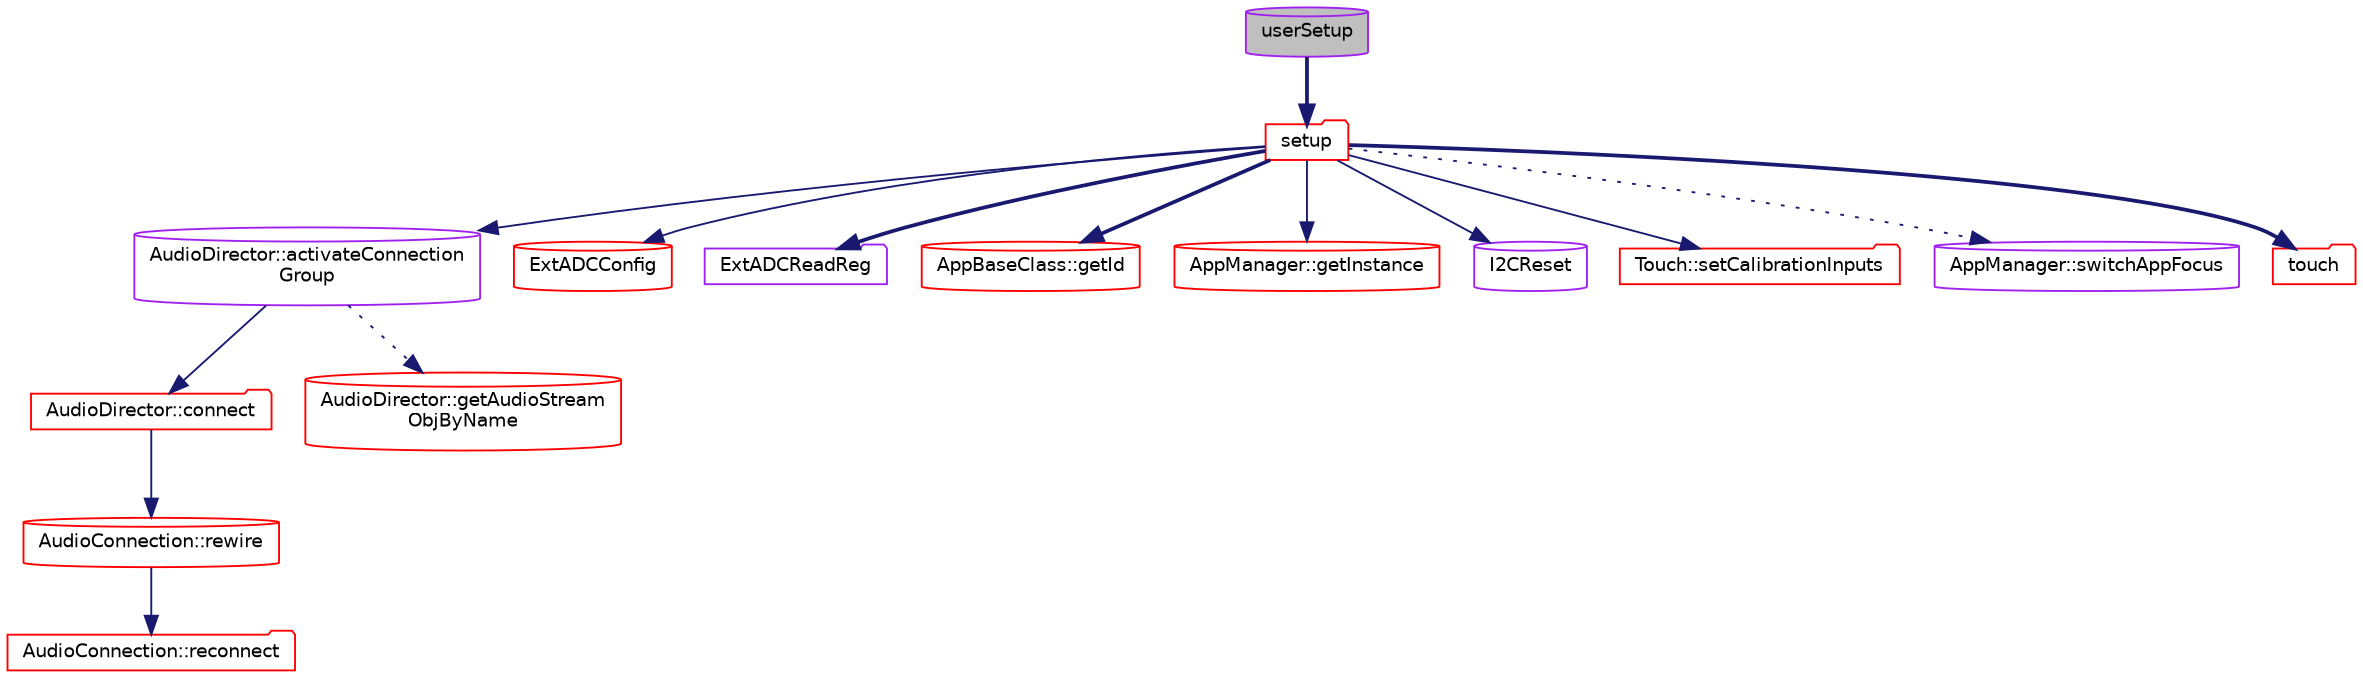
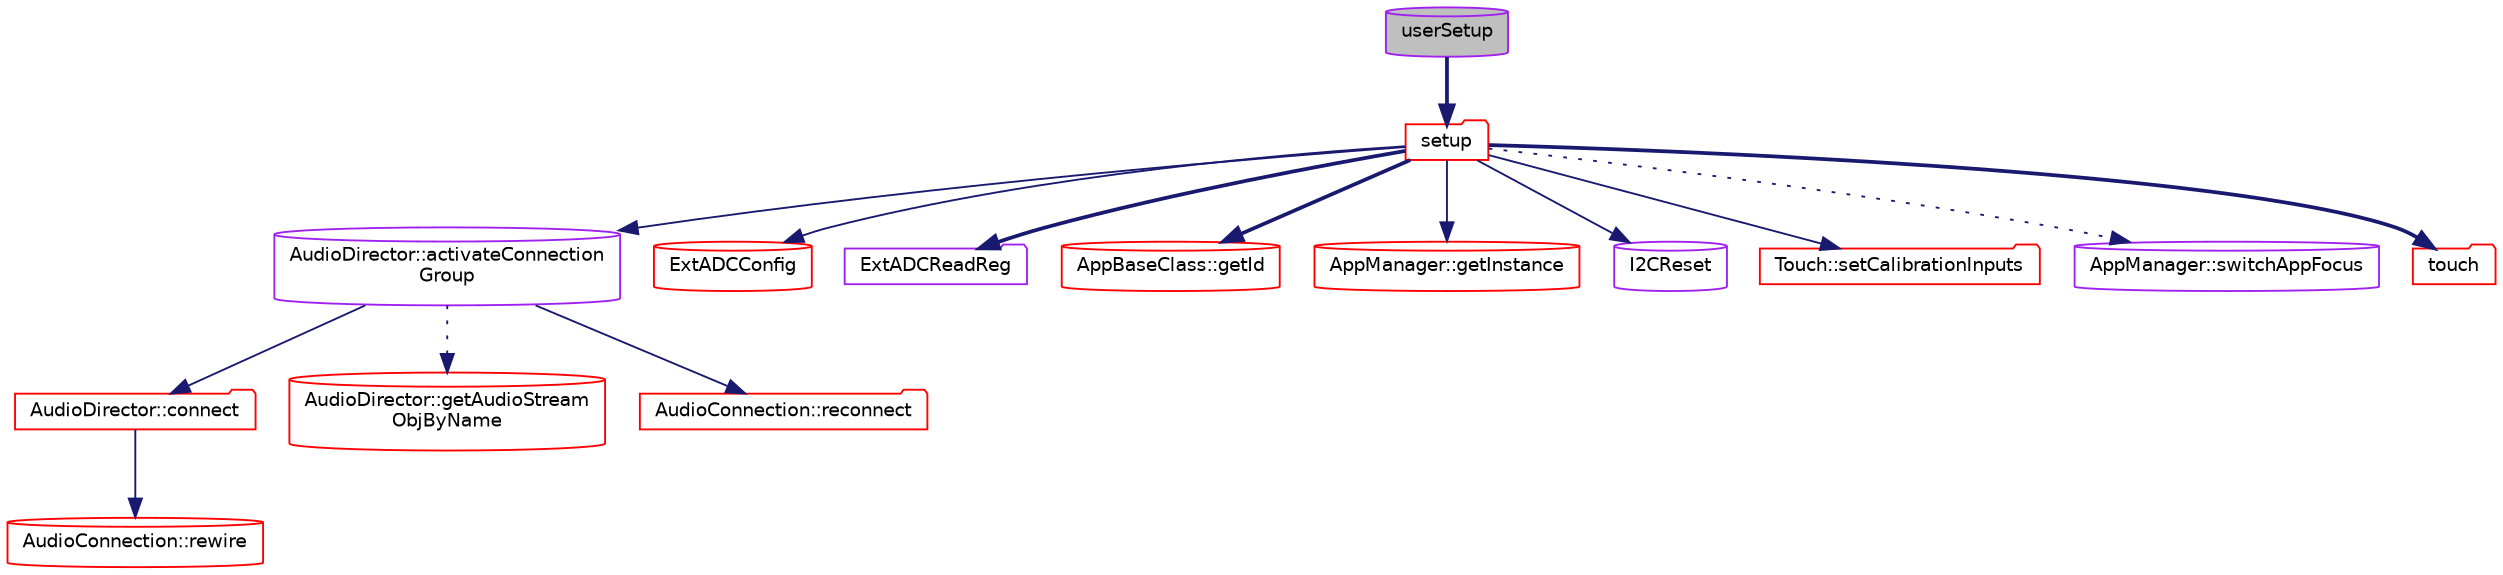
(151, 592) -> (631, 346)
